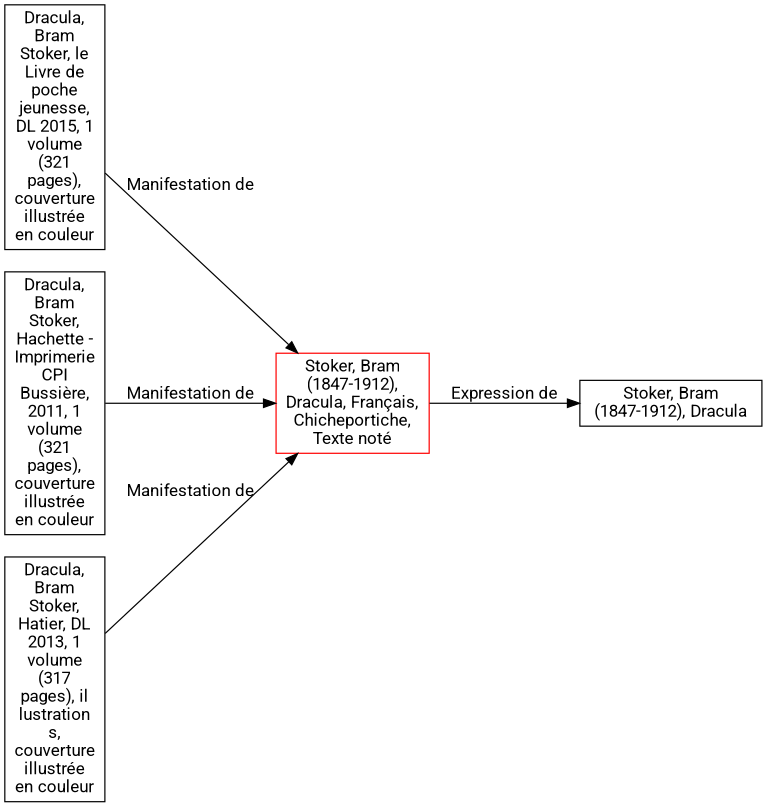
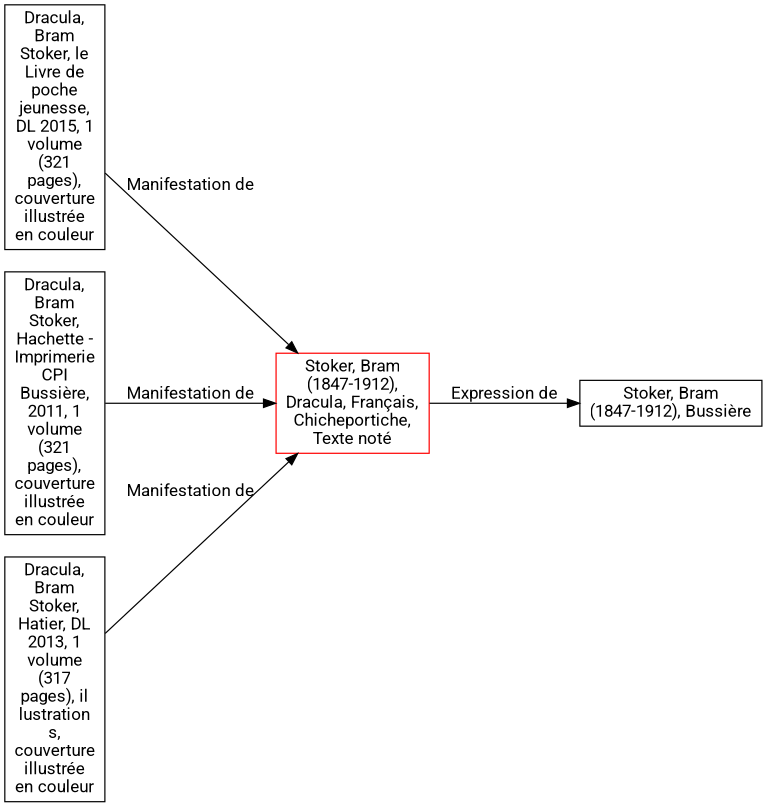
(671, 403) -> (671, 403)
